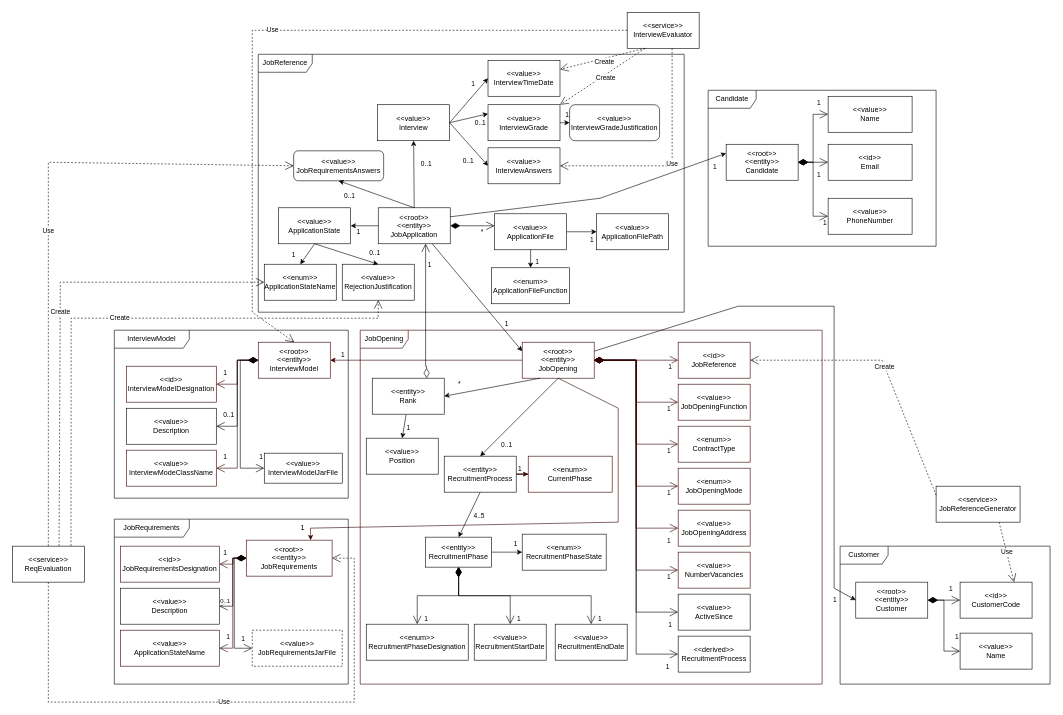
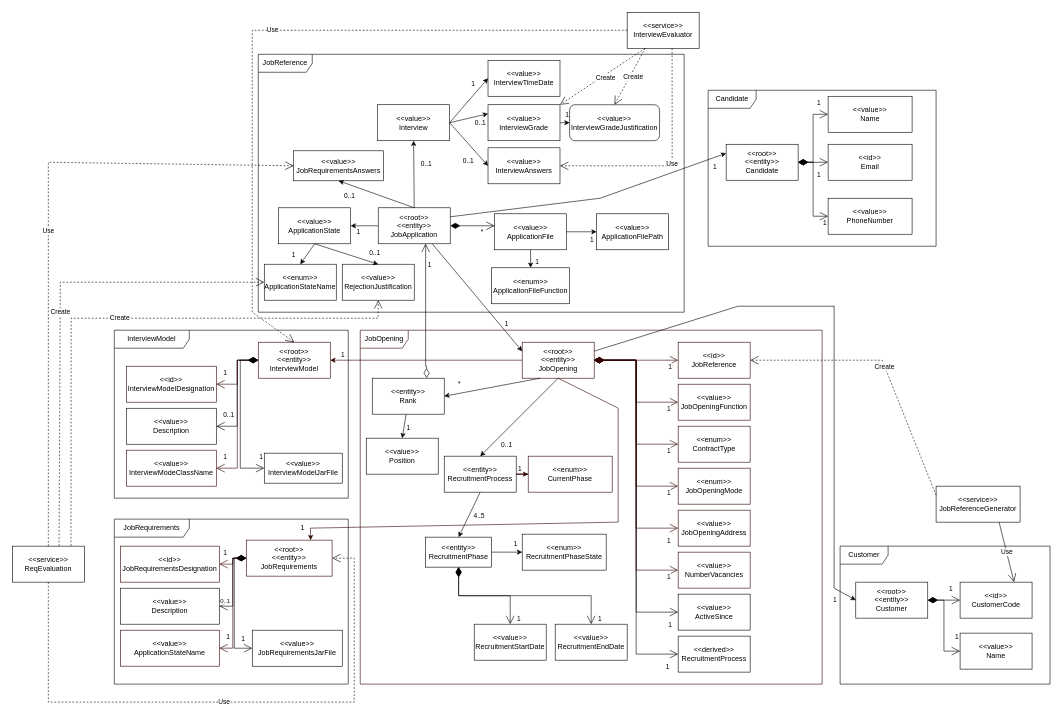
(589, 62) -> (630, 77)
(339, 166) -> (339, 166)
(1010, 566) -> (1010, 566)
(423, 596) -> none
(417, 642) -> none
(297, 648) -> (297, 648)
